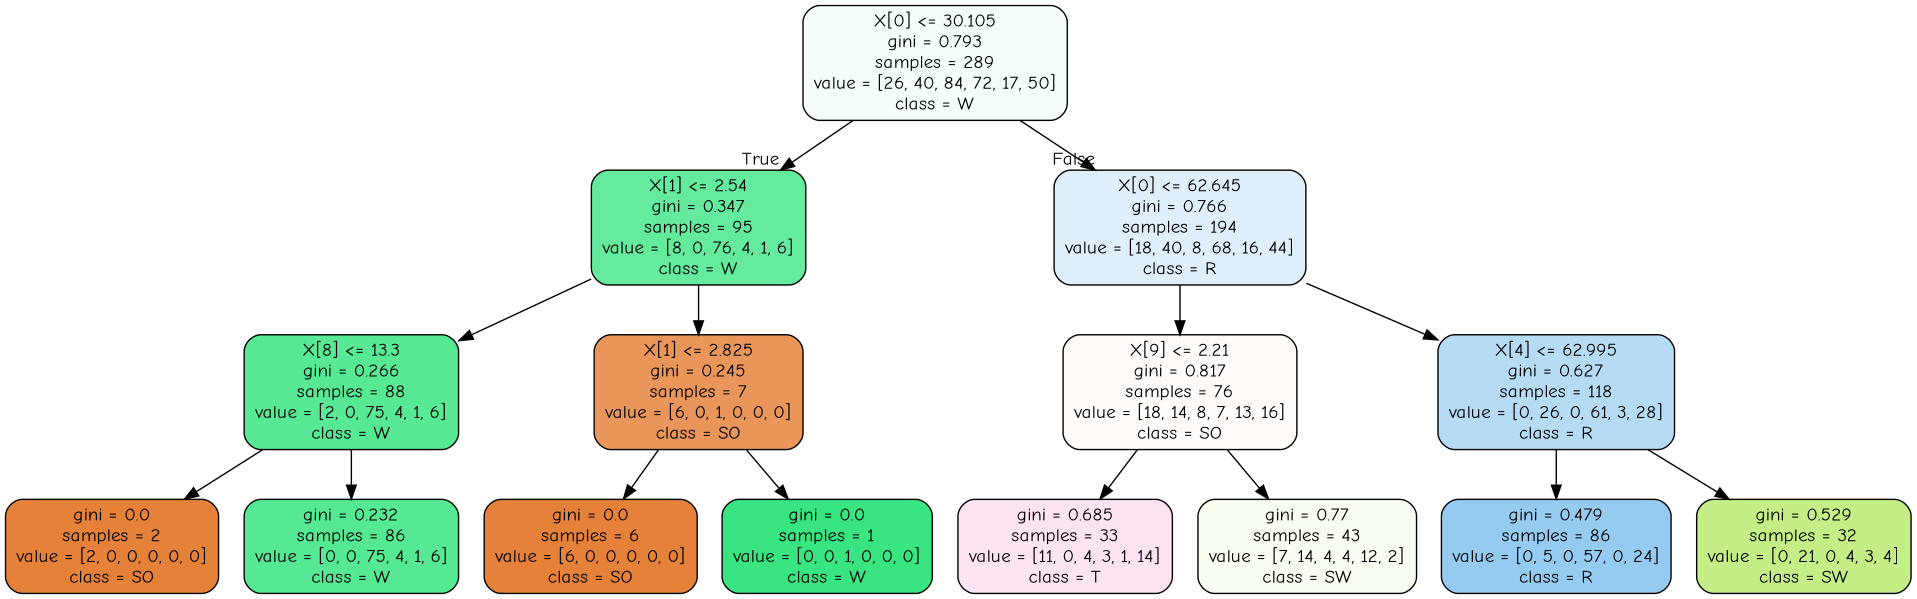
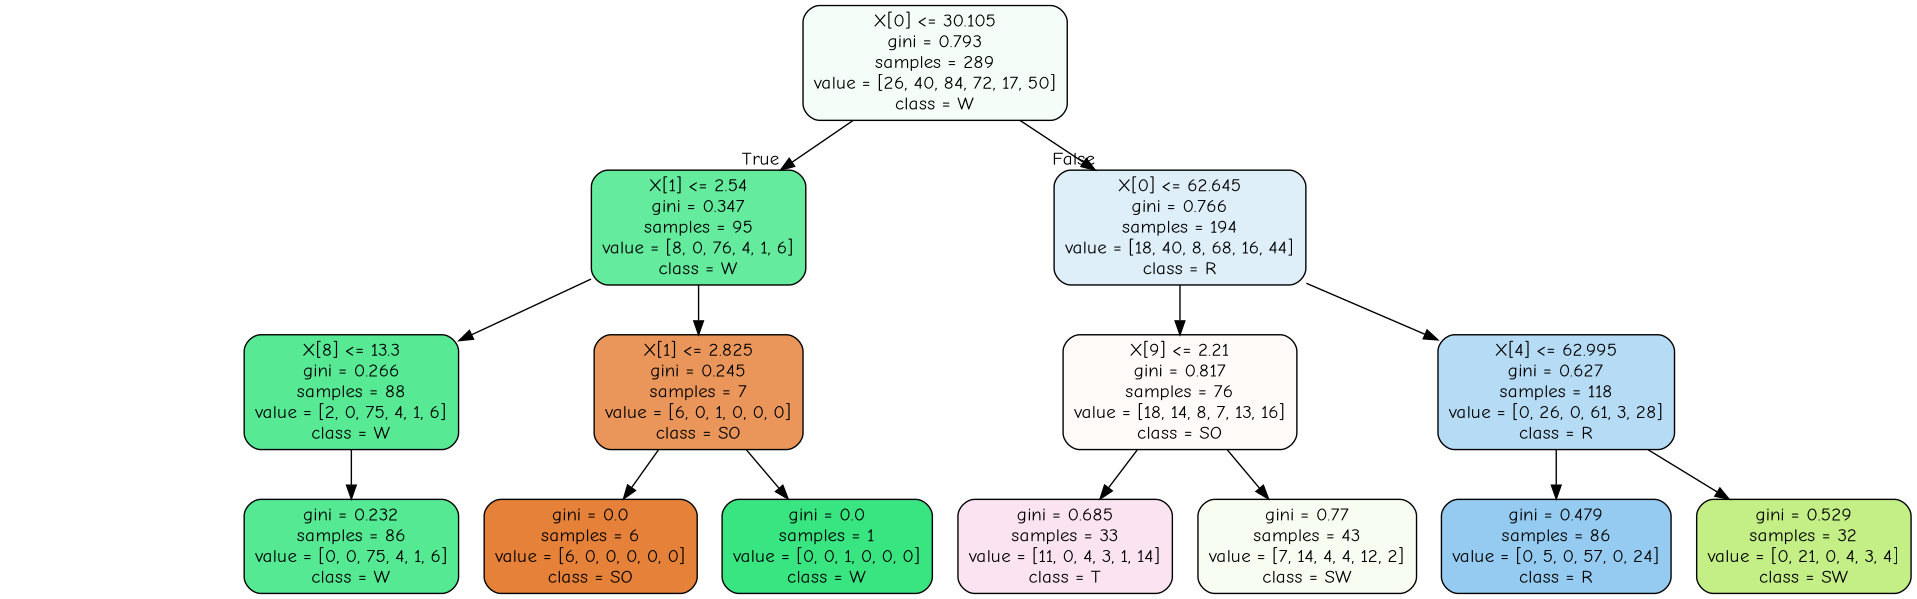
(112, 546) -> none
